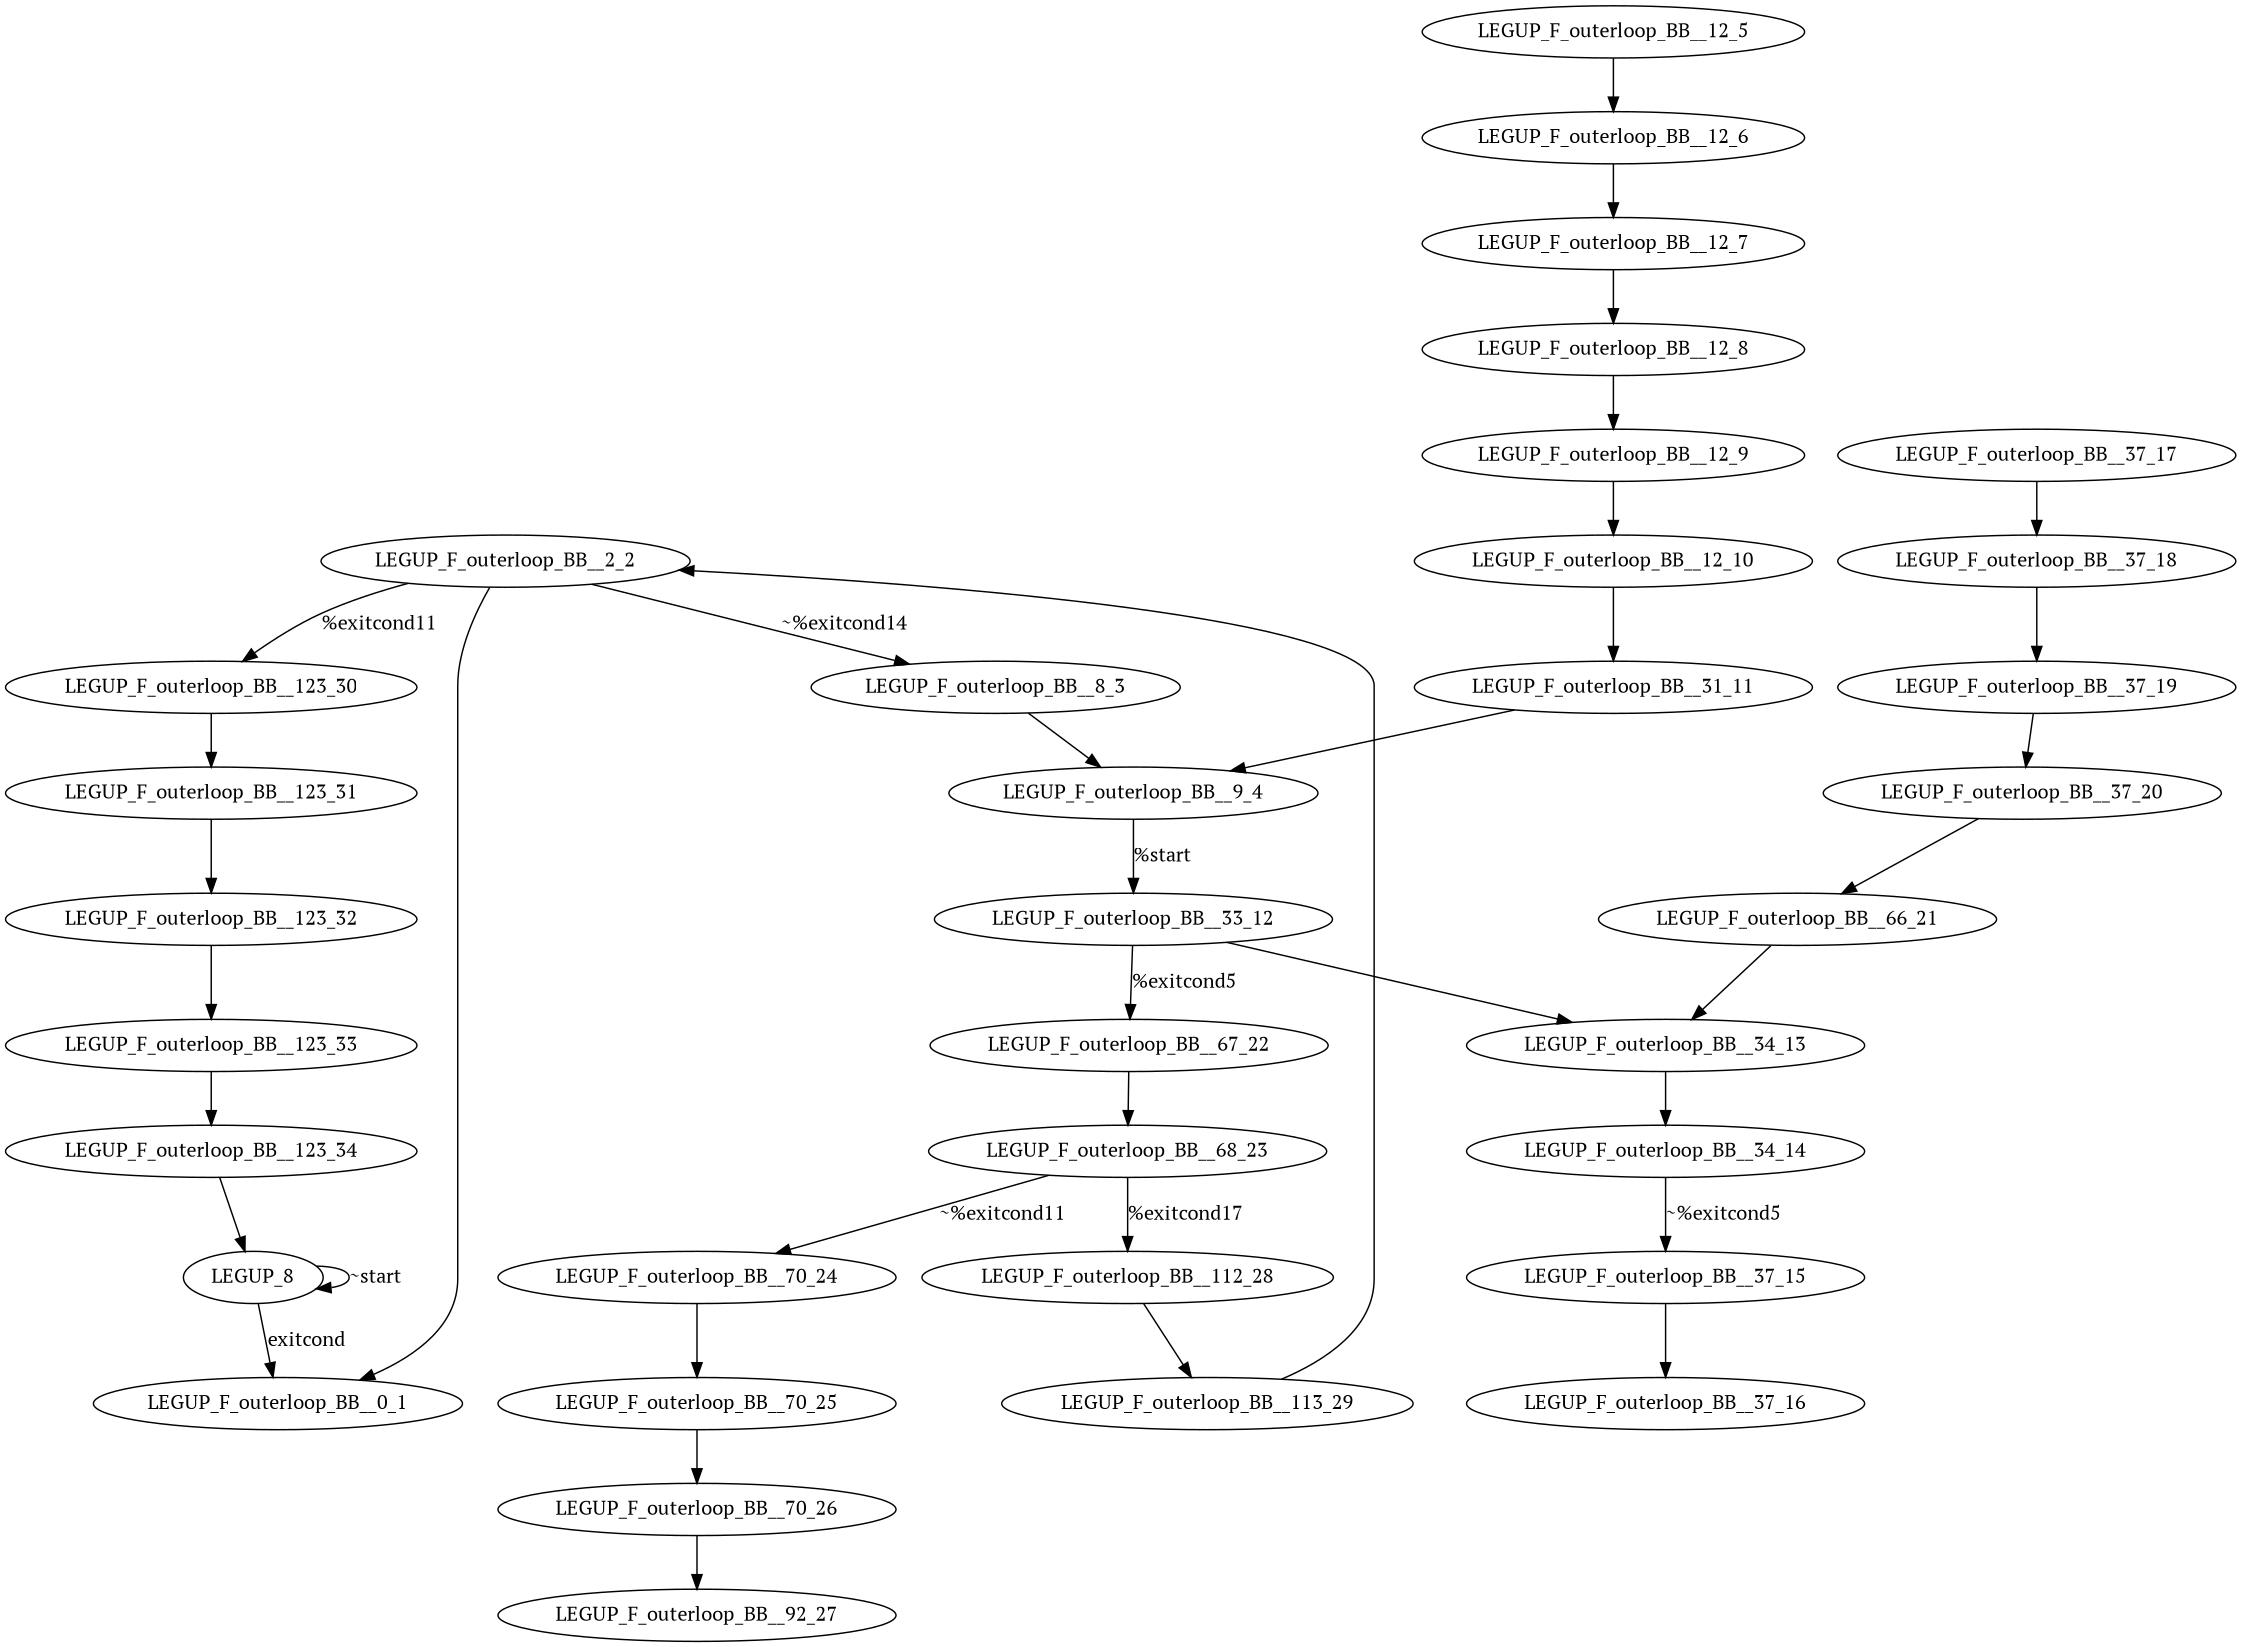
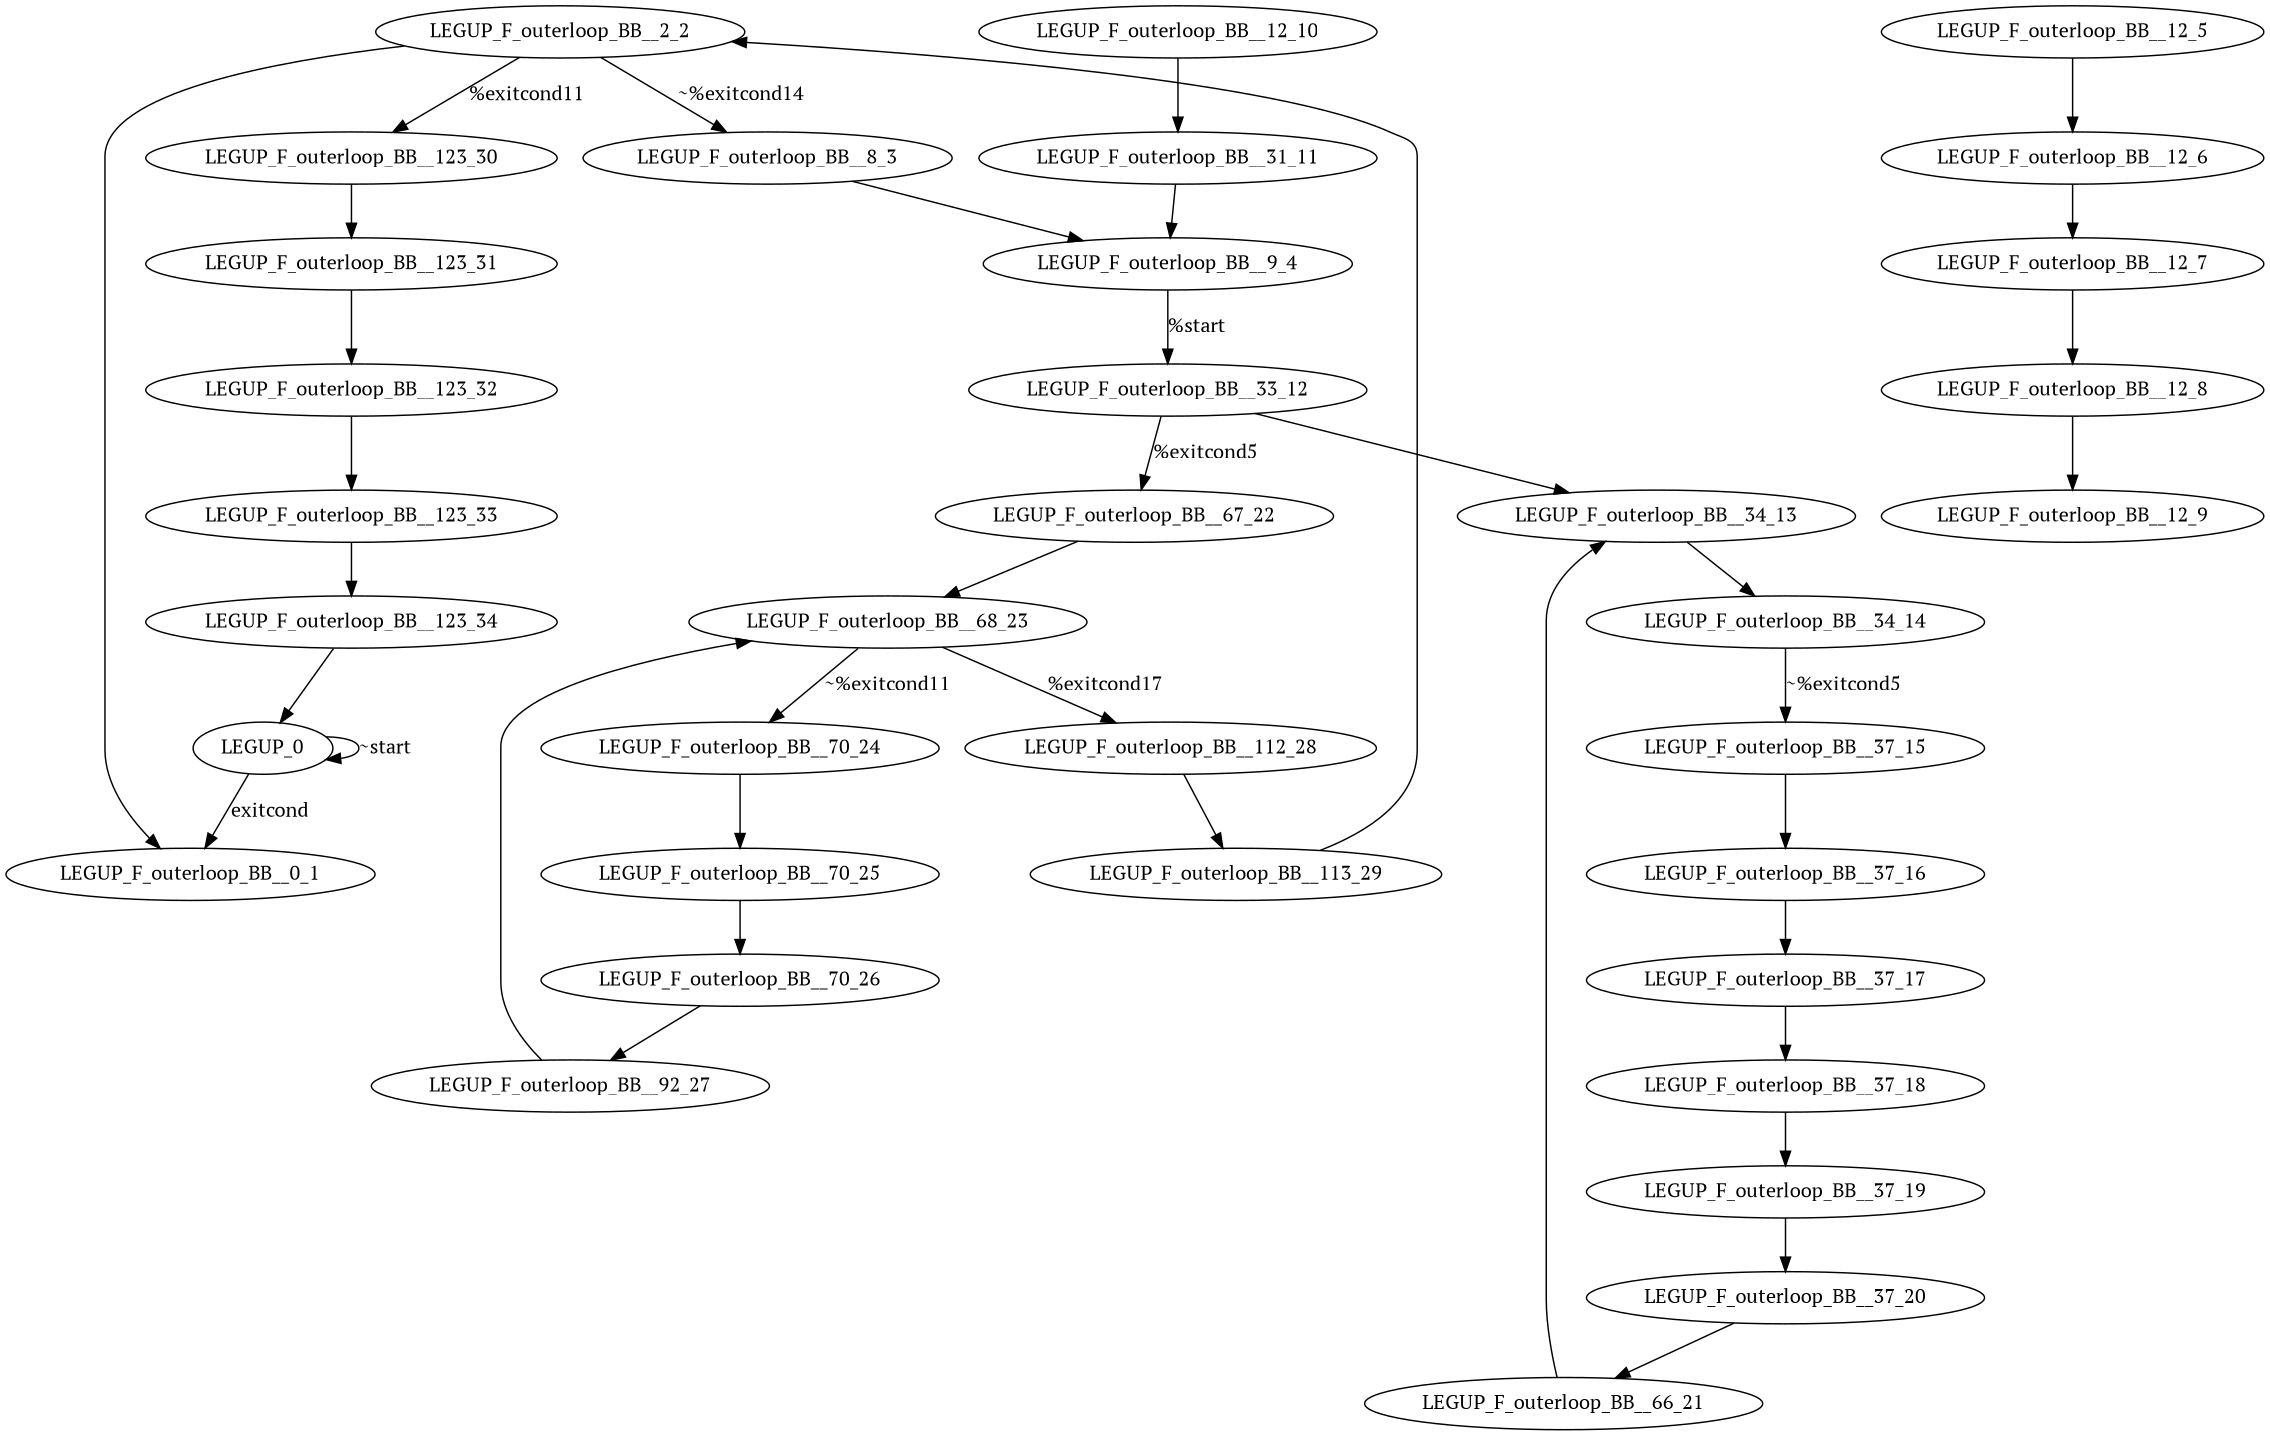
(1613, 501) -> none
none -> (501, 775)
none -> (1786, 920)
(253, 1277) -> (263, 748)
